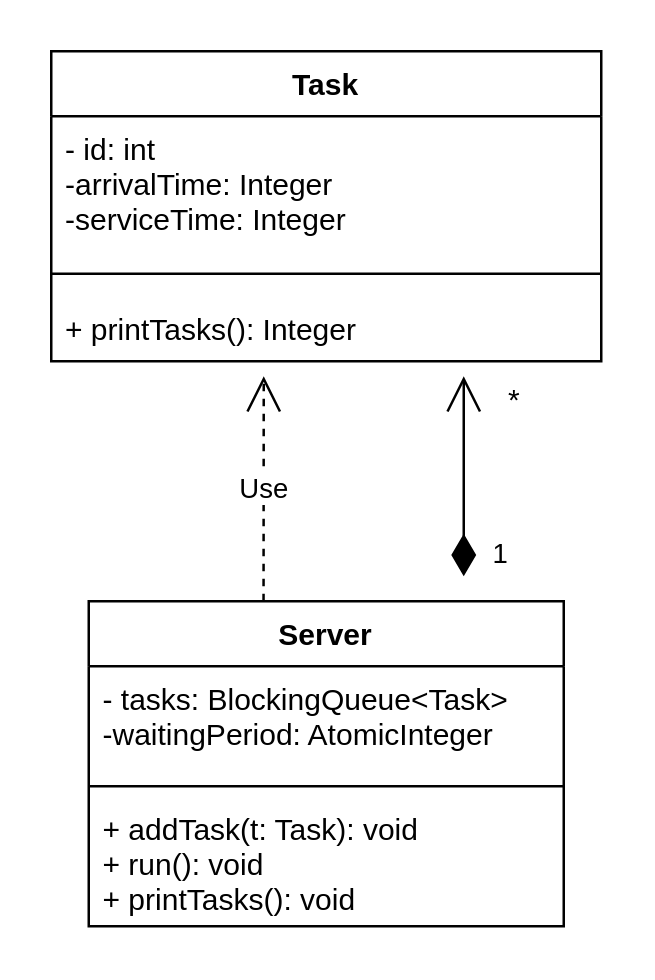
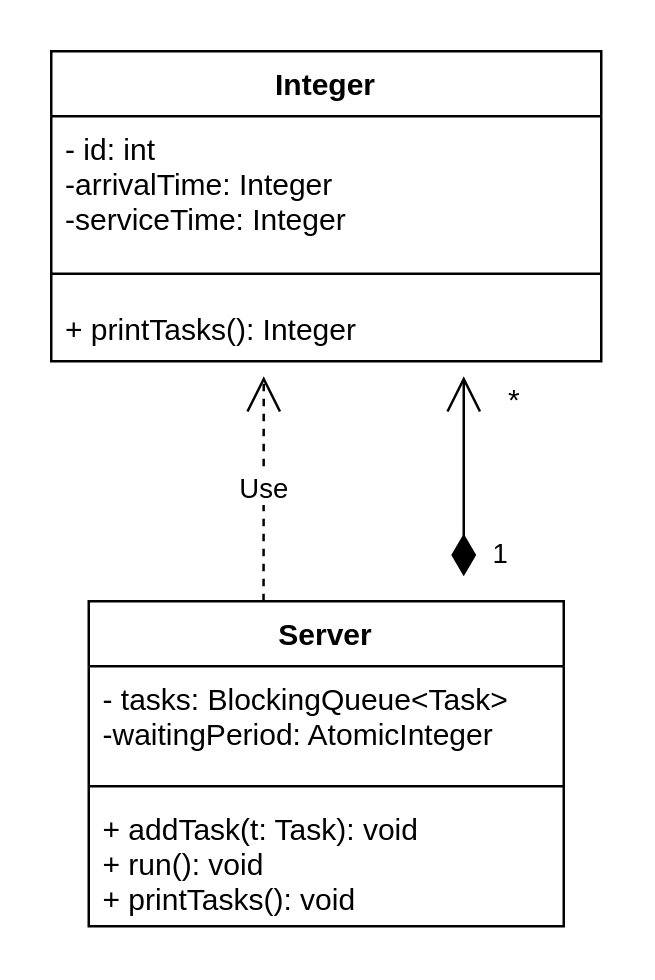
(325, 85) -> (325, 85)
